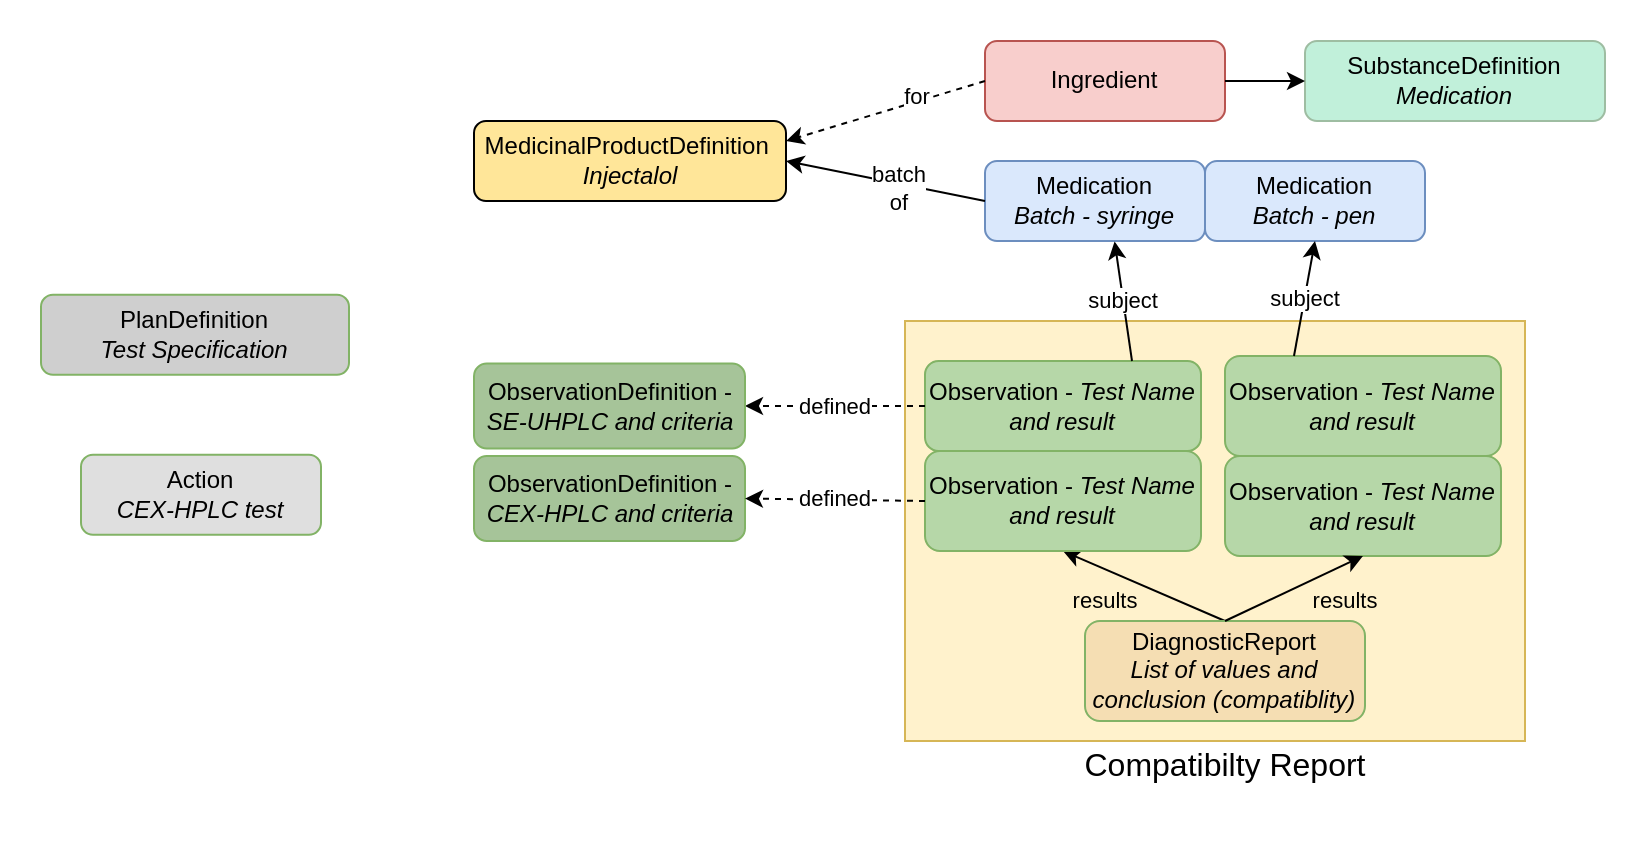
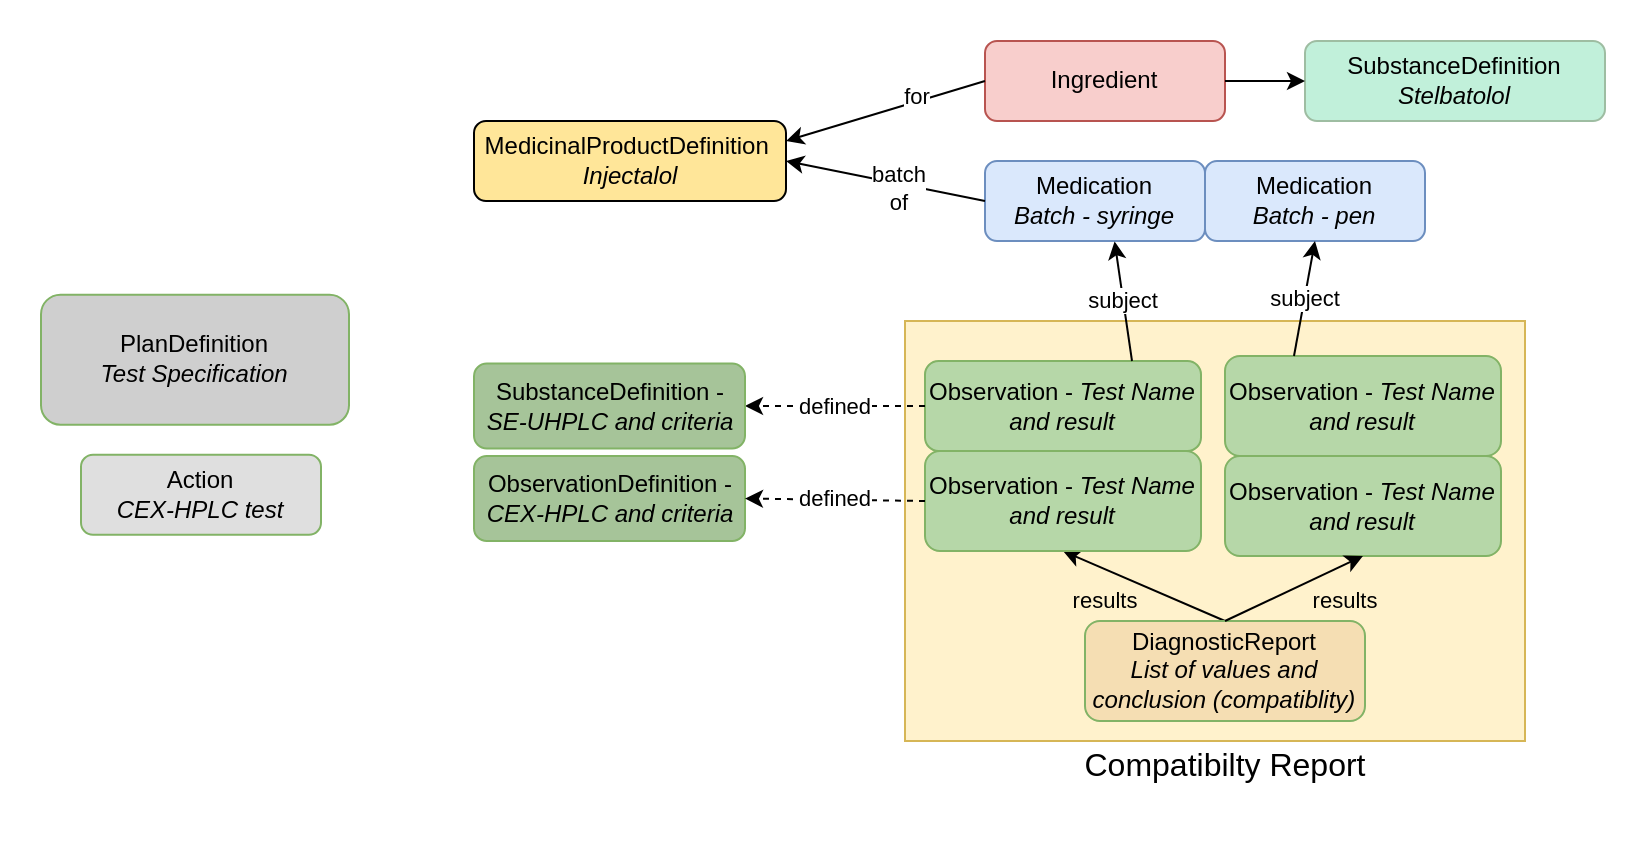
(1455, 81) -> (1455, 81)
(850, 122) -> (850, 122)
(195, 335) -> (195, 360)
(611, 407) -> (611, 407)
